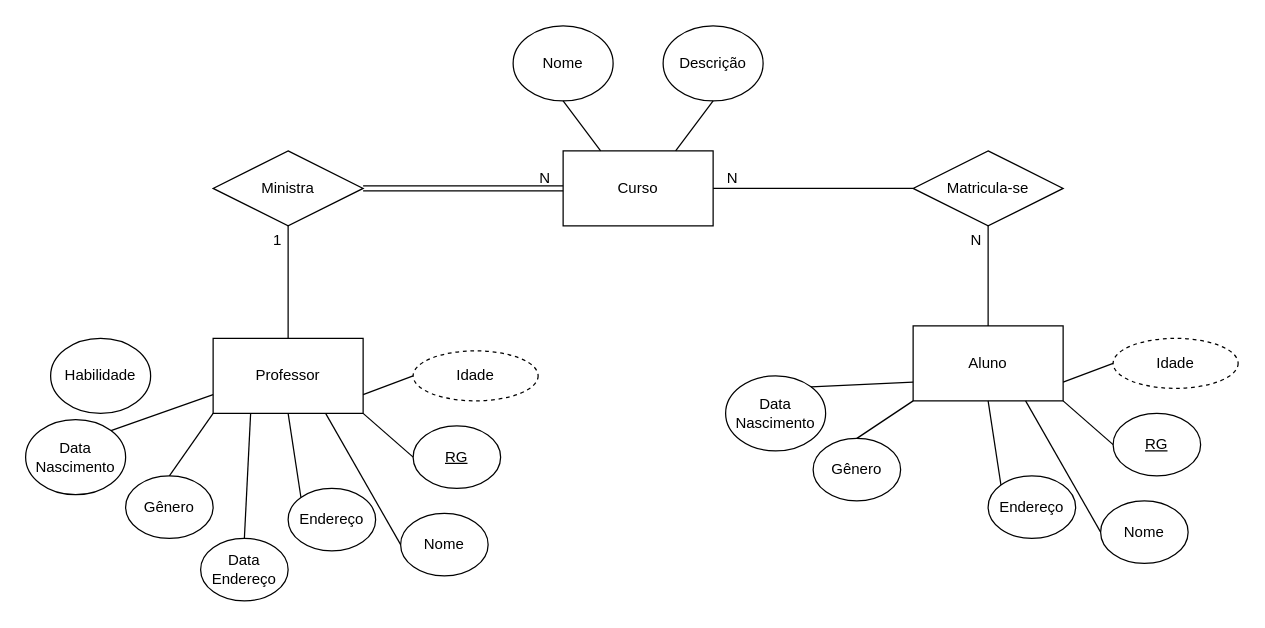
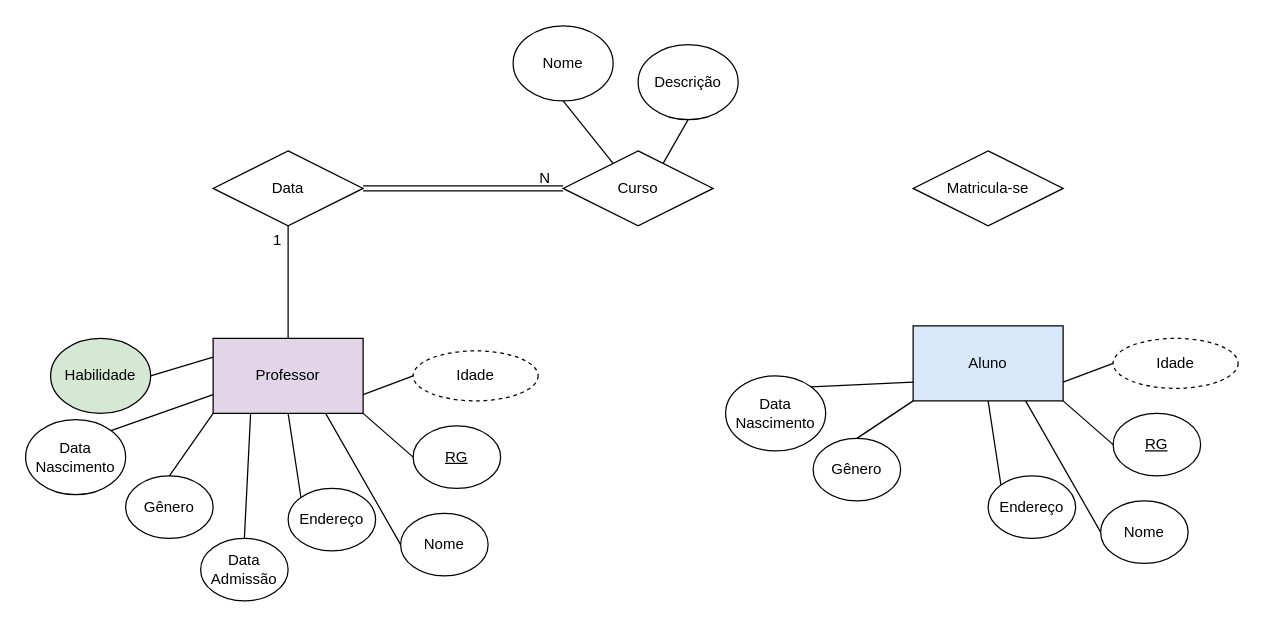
(713, 63) -> (688, 82)
(288, 188) -> (288, 188)
(638, 188) -> (638, 188)
(813, 188) -> none
(988, 276) -> none
(988, 363) -> (988, 363)
none -> (181, 366)
(101, 376) -> (101, 376)
(288, 376) -> (288, 376)
(244, 569) -> (244, 569)
